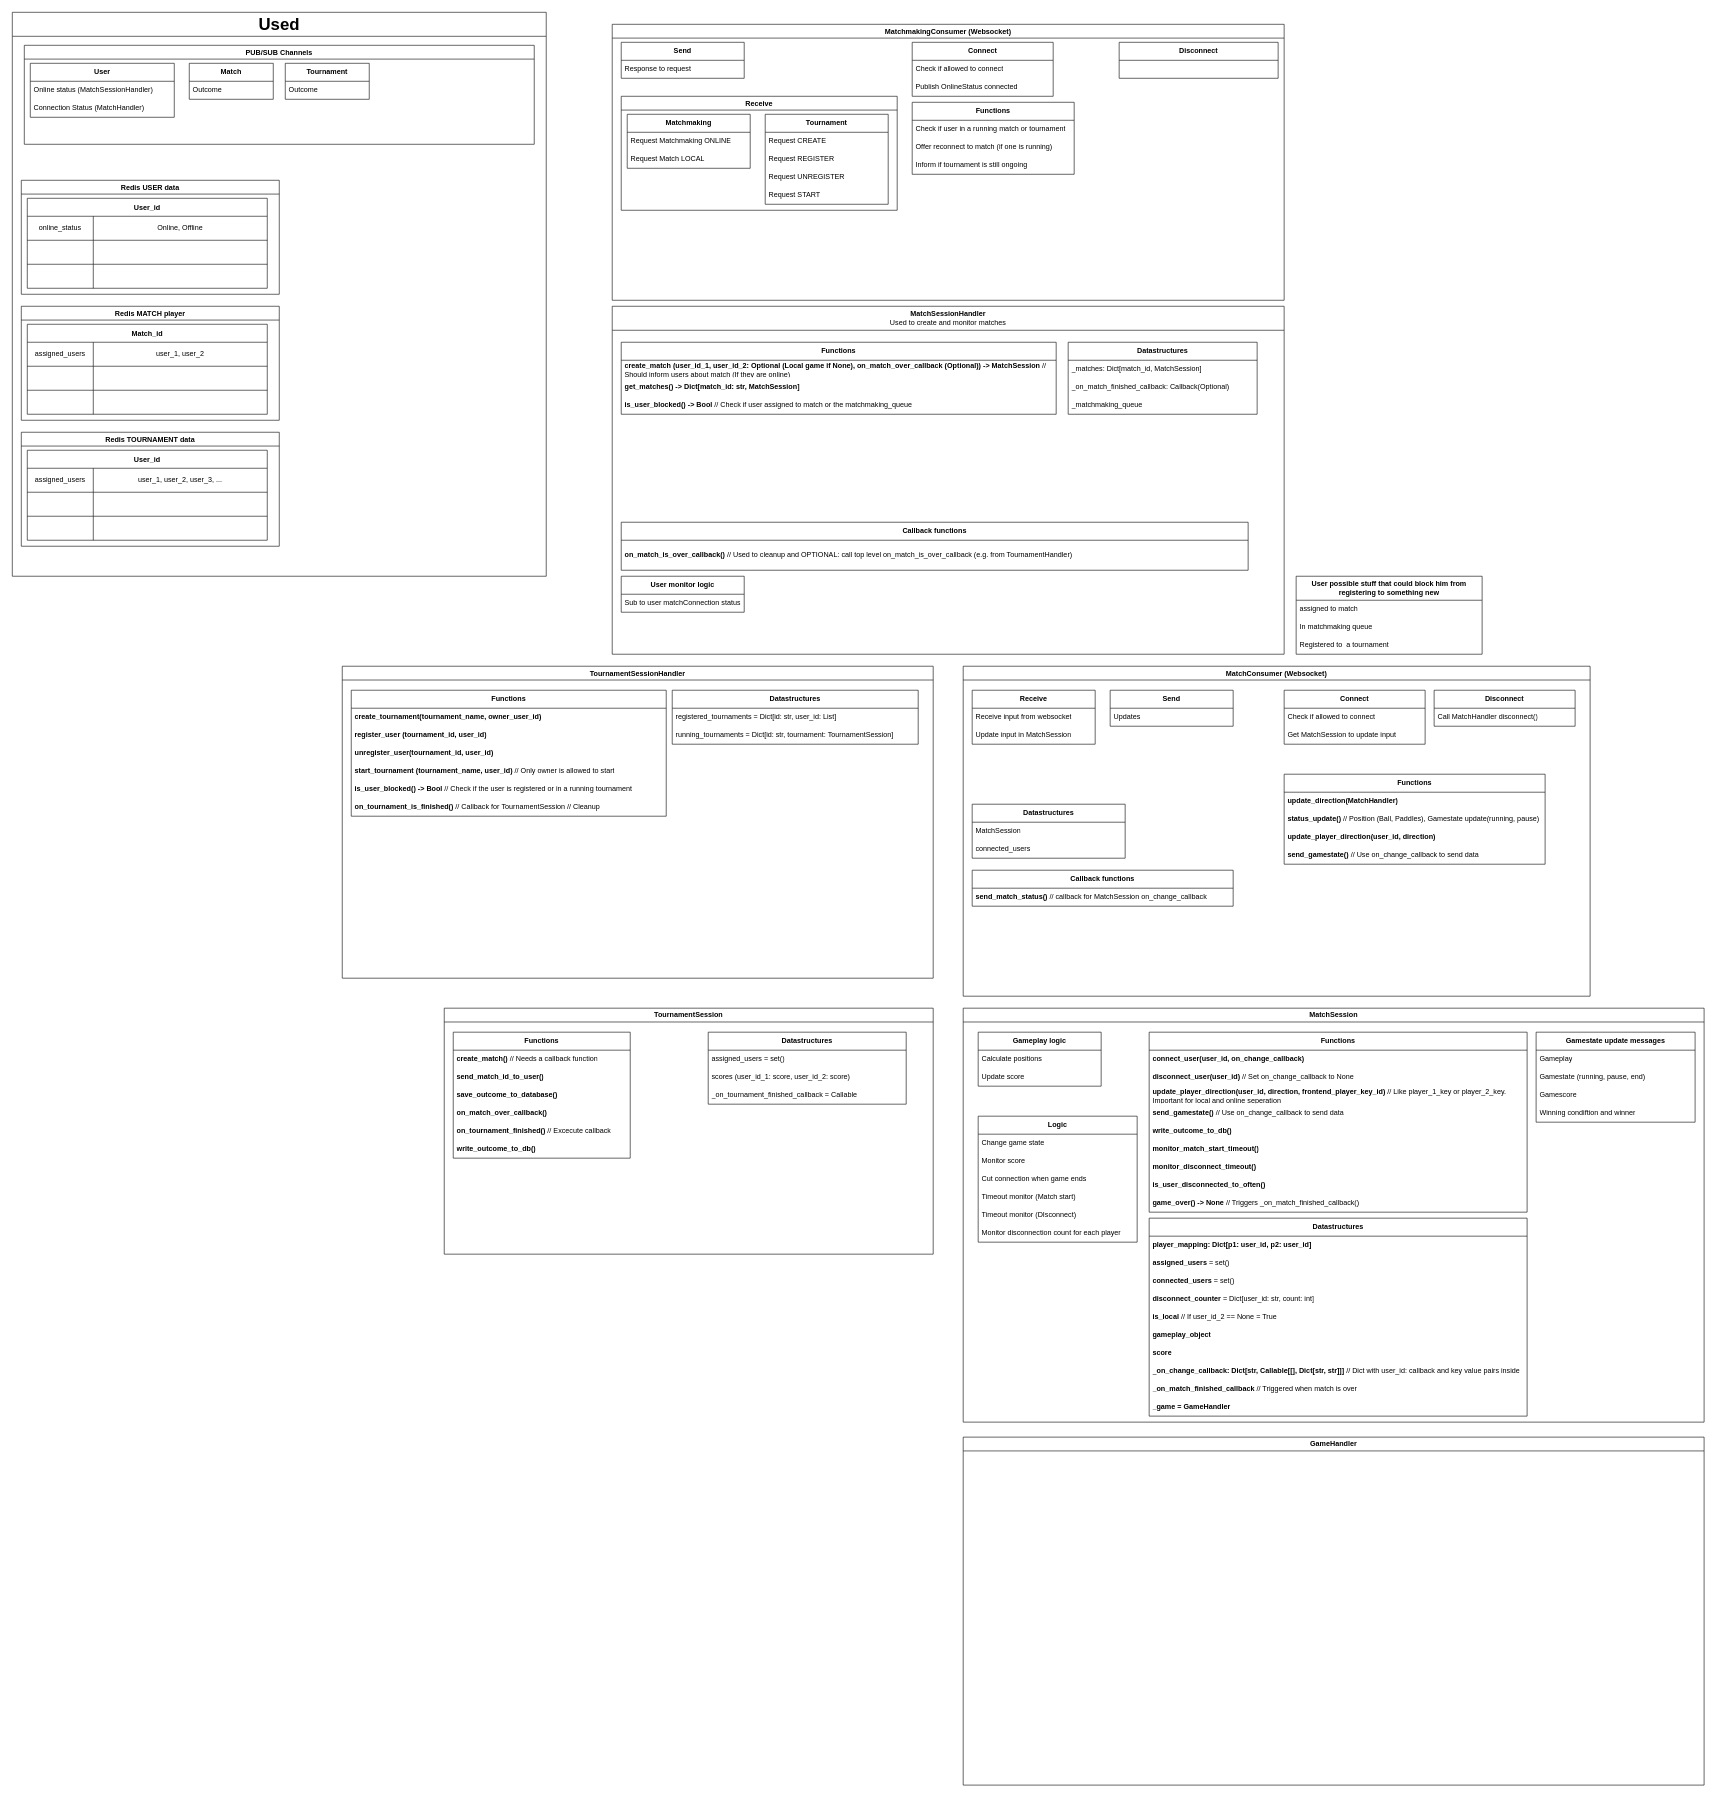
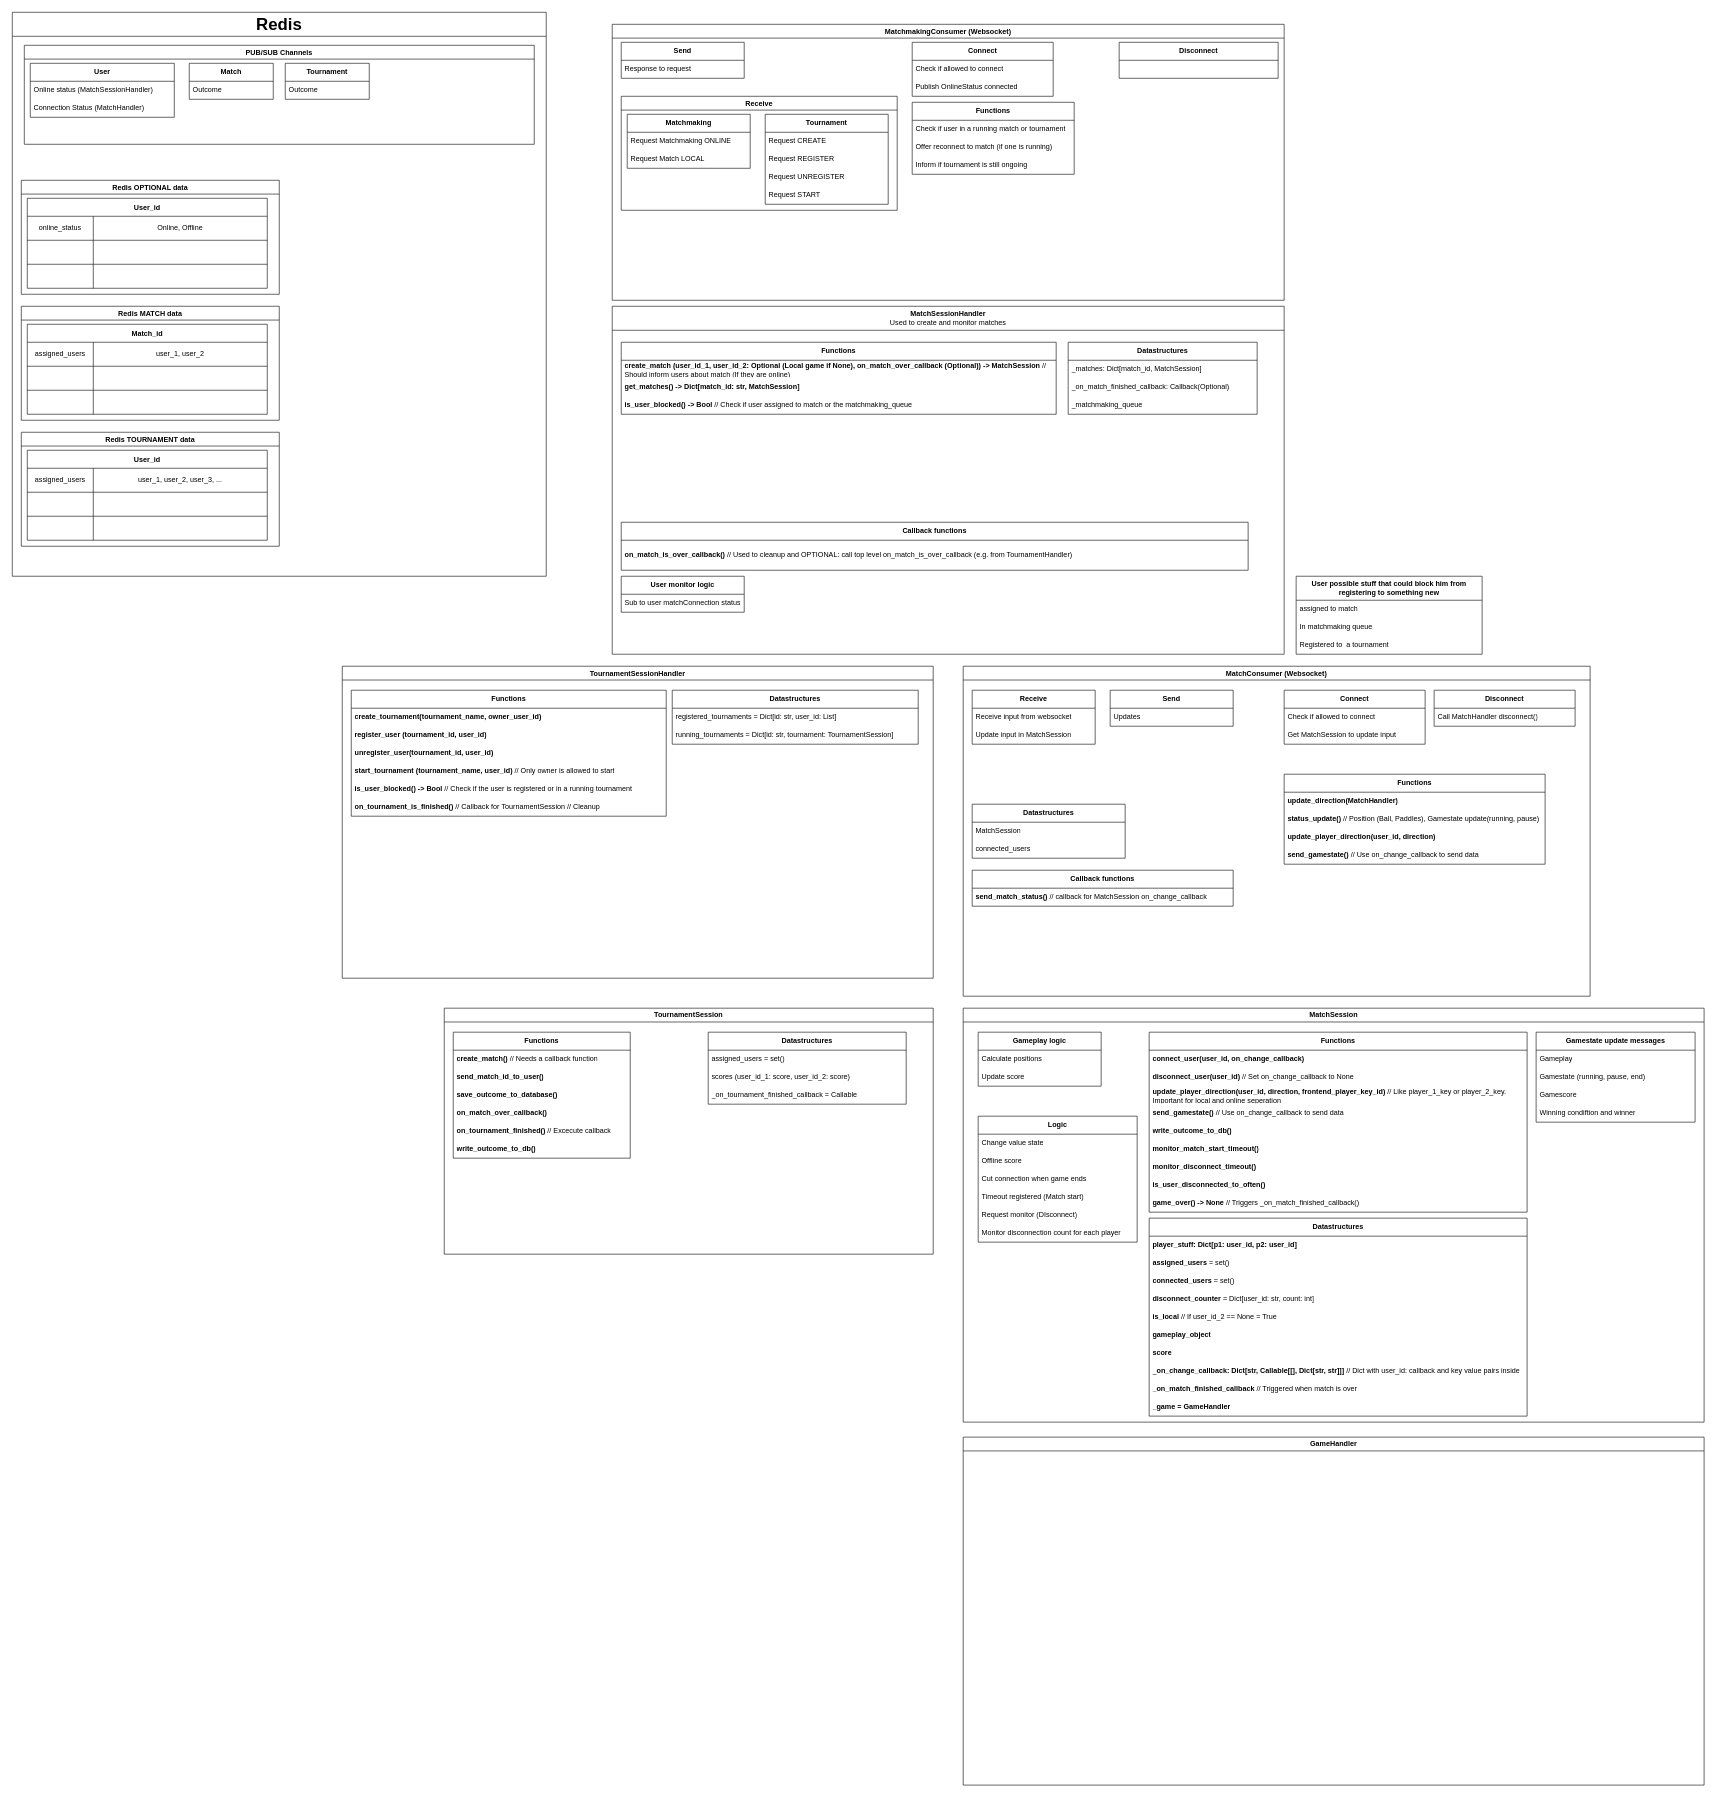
(279, 24) -> (279, 24)
(150, 188) -> (150, 188)
(150, 314) -> (150, 314)
(1014, 1143) -> (1015, 1143)
(1006, 1161) -> (1005, 1161)
(1036, 1197) -> (1042, 1197)
(1035, 1215) -> (1036, 1215)
(1233, 1245) -> (1230, 1245)
